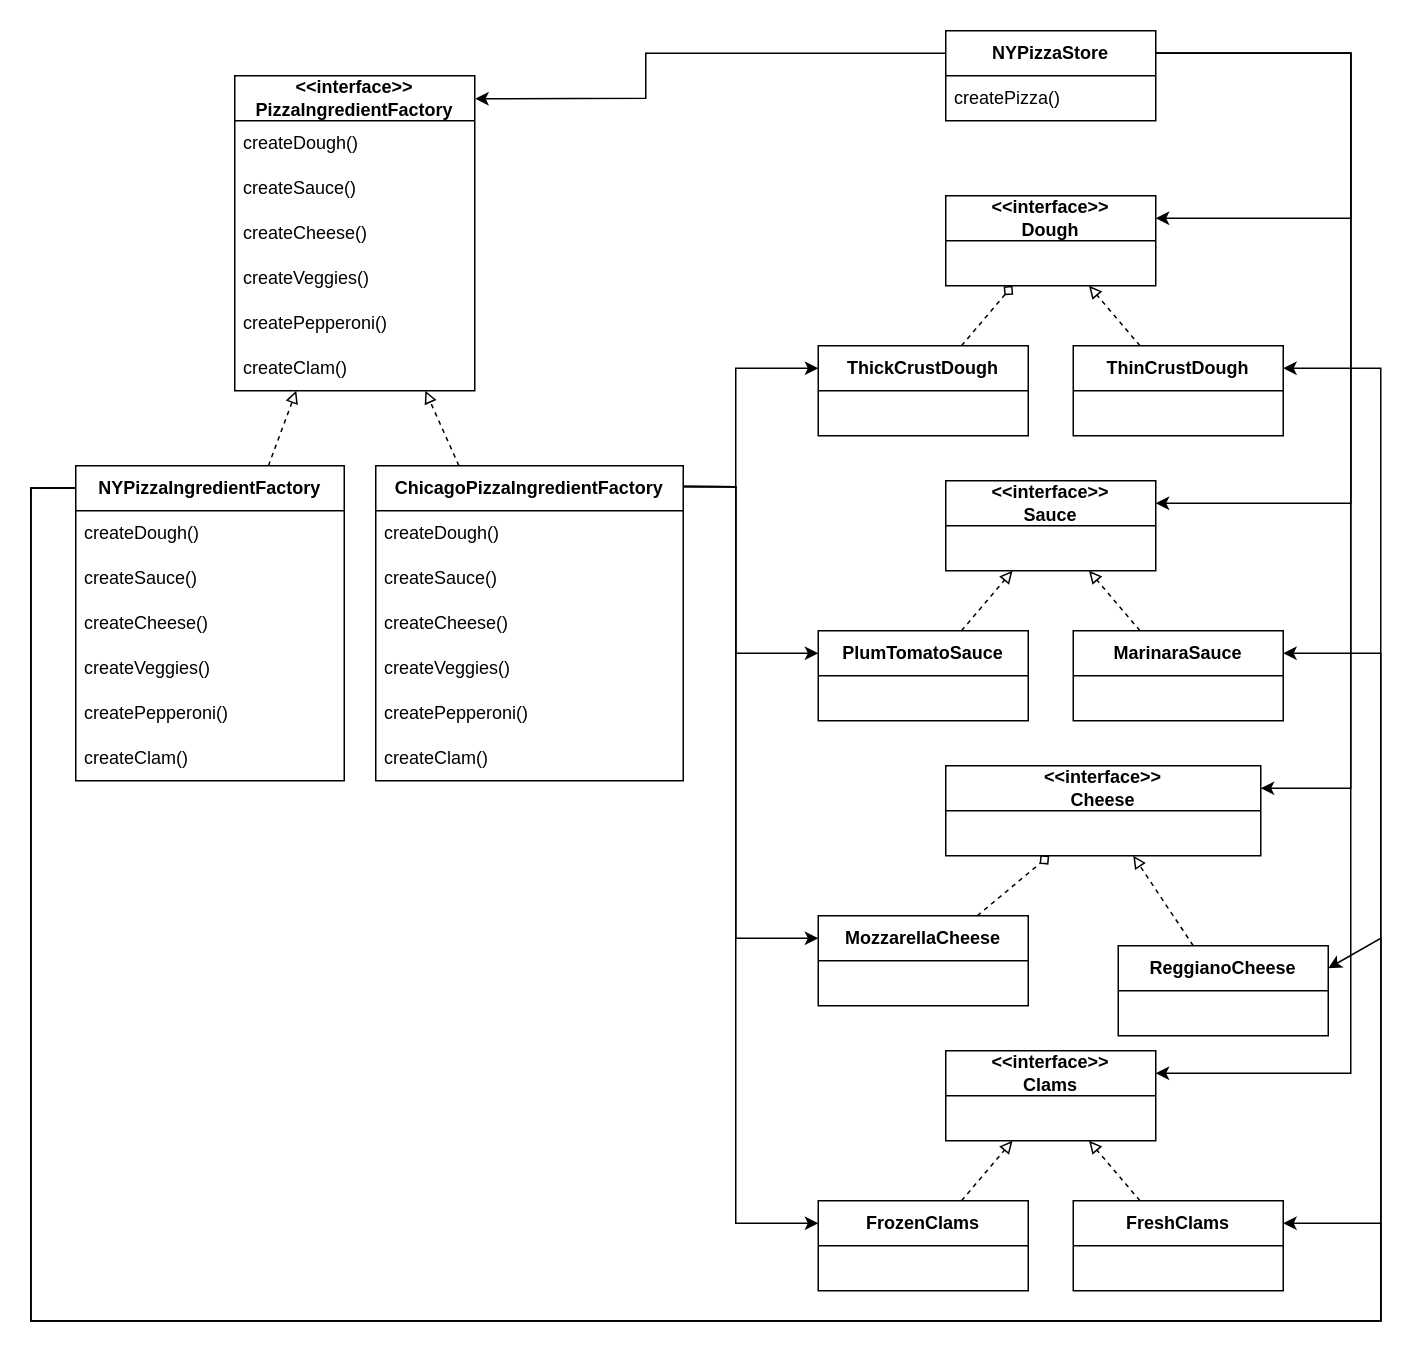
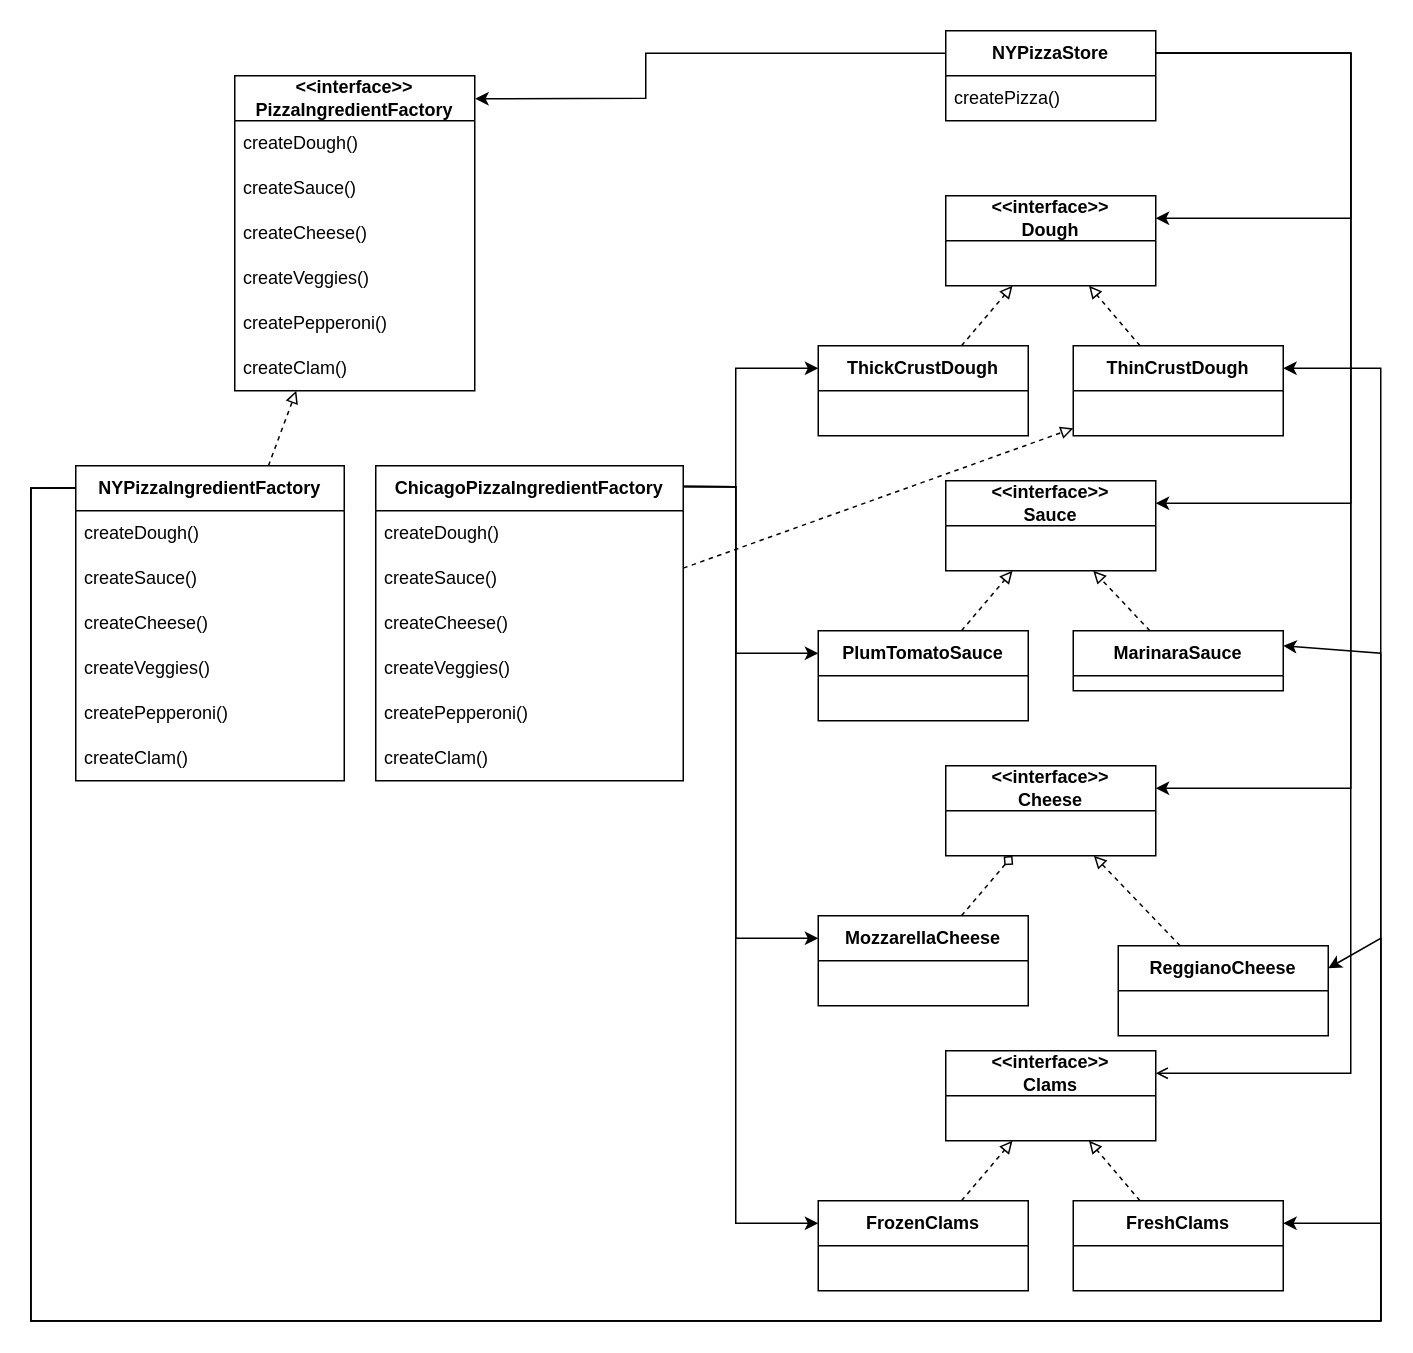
(1004, 296) -> (1003, 297)
(445, 434) -> (873, 500)
(1178, 676) -> (1178, 661)
(1103, 811) -> (1051, 811)
(1167, 1073) -> (1164, 1073)
